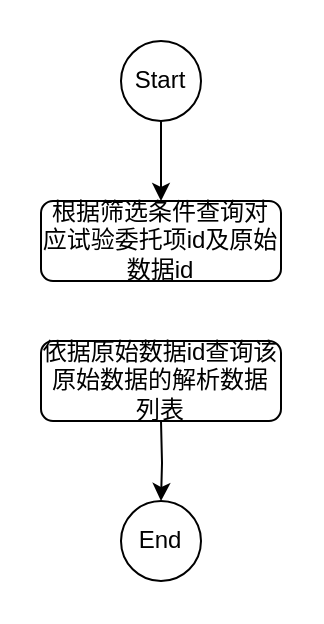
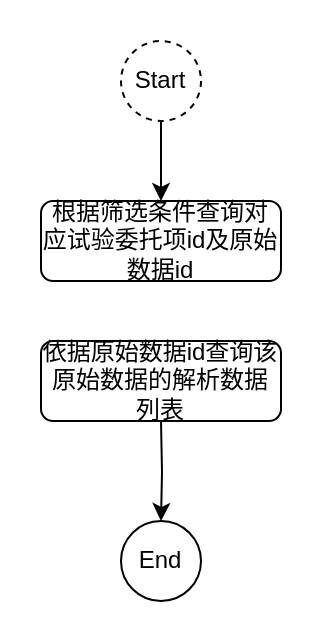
(161, 81) -> (161, 81)
(161, 541) -> (161, 561)
